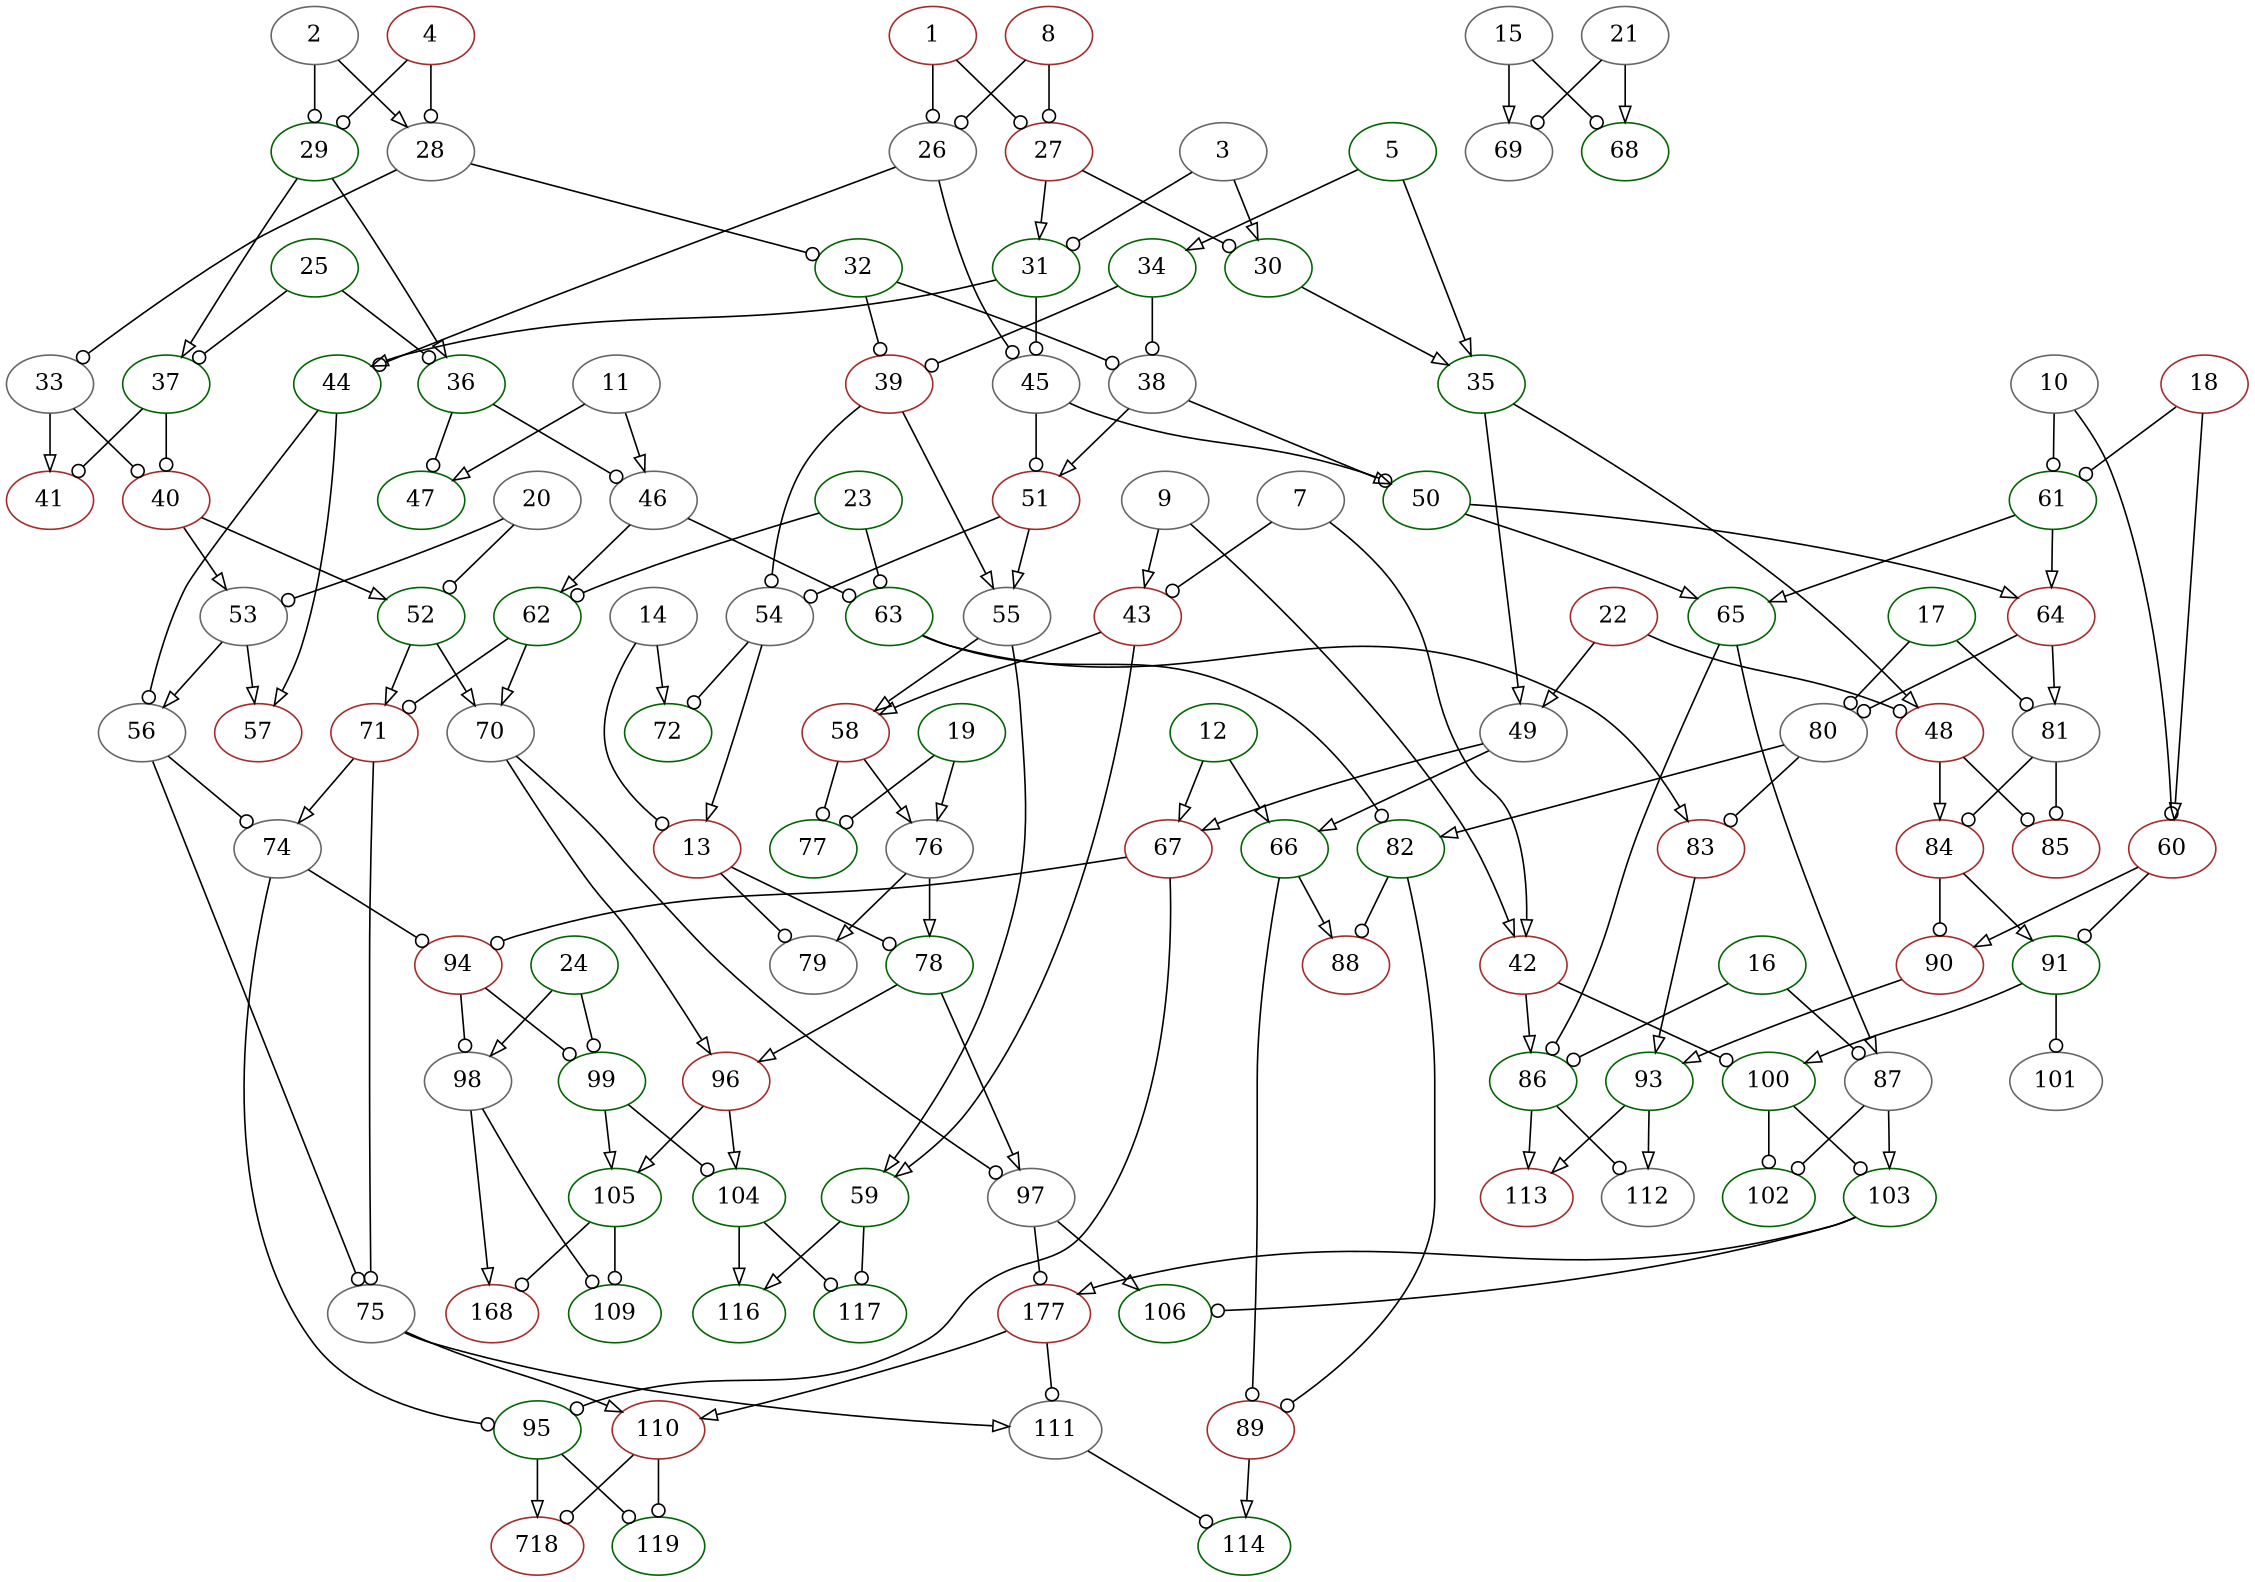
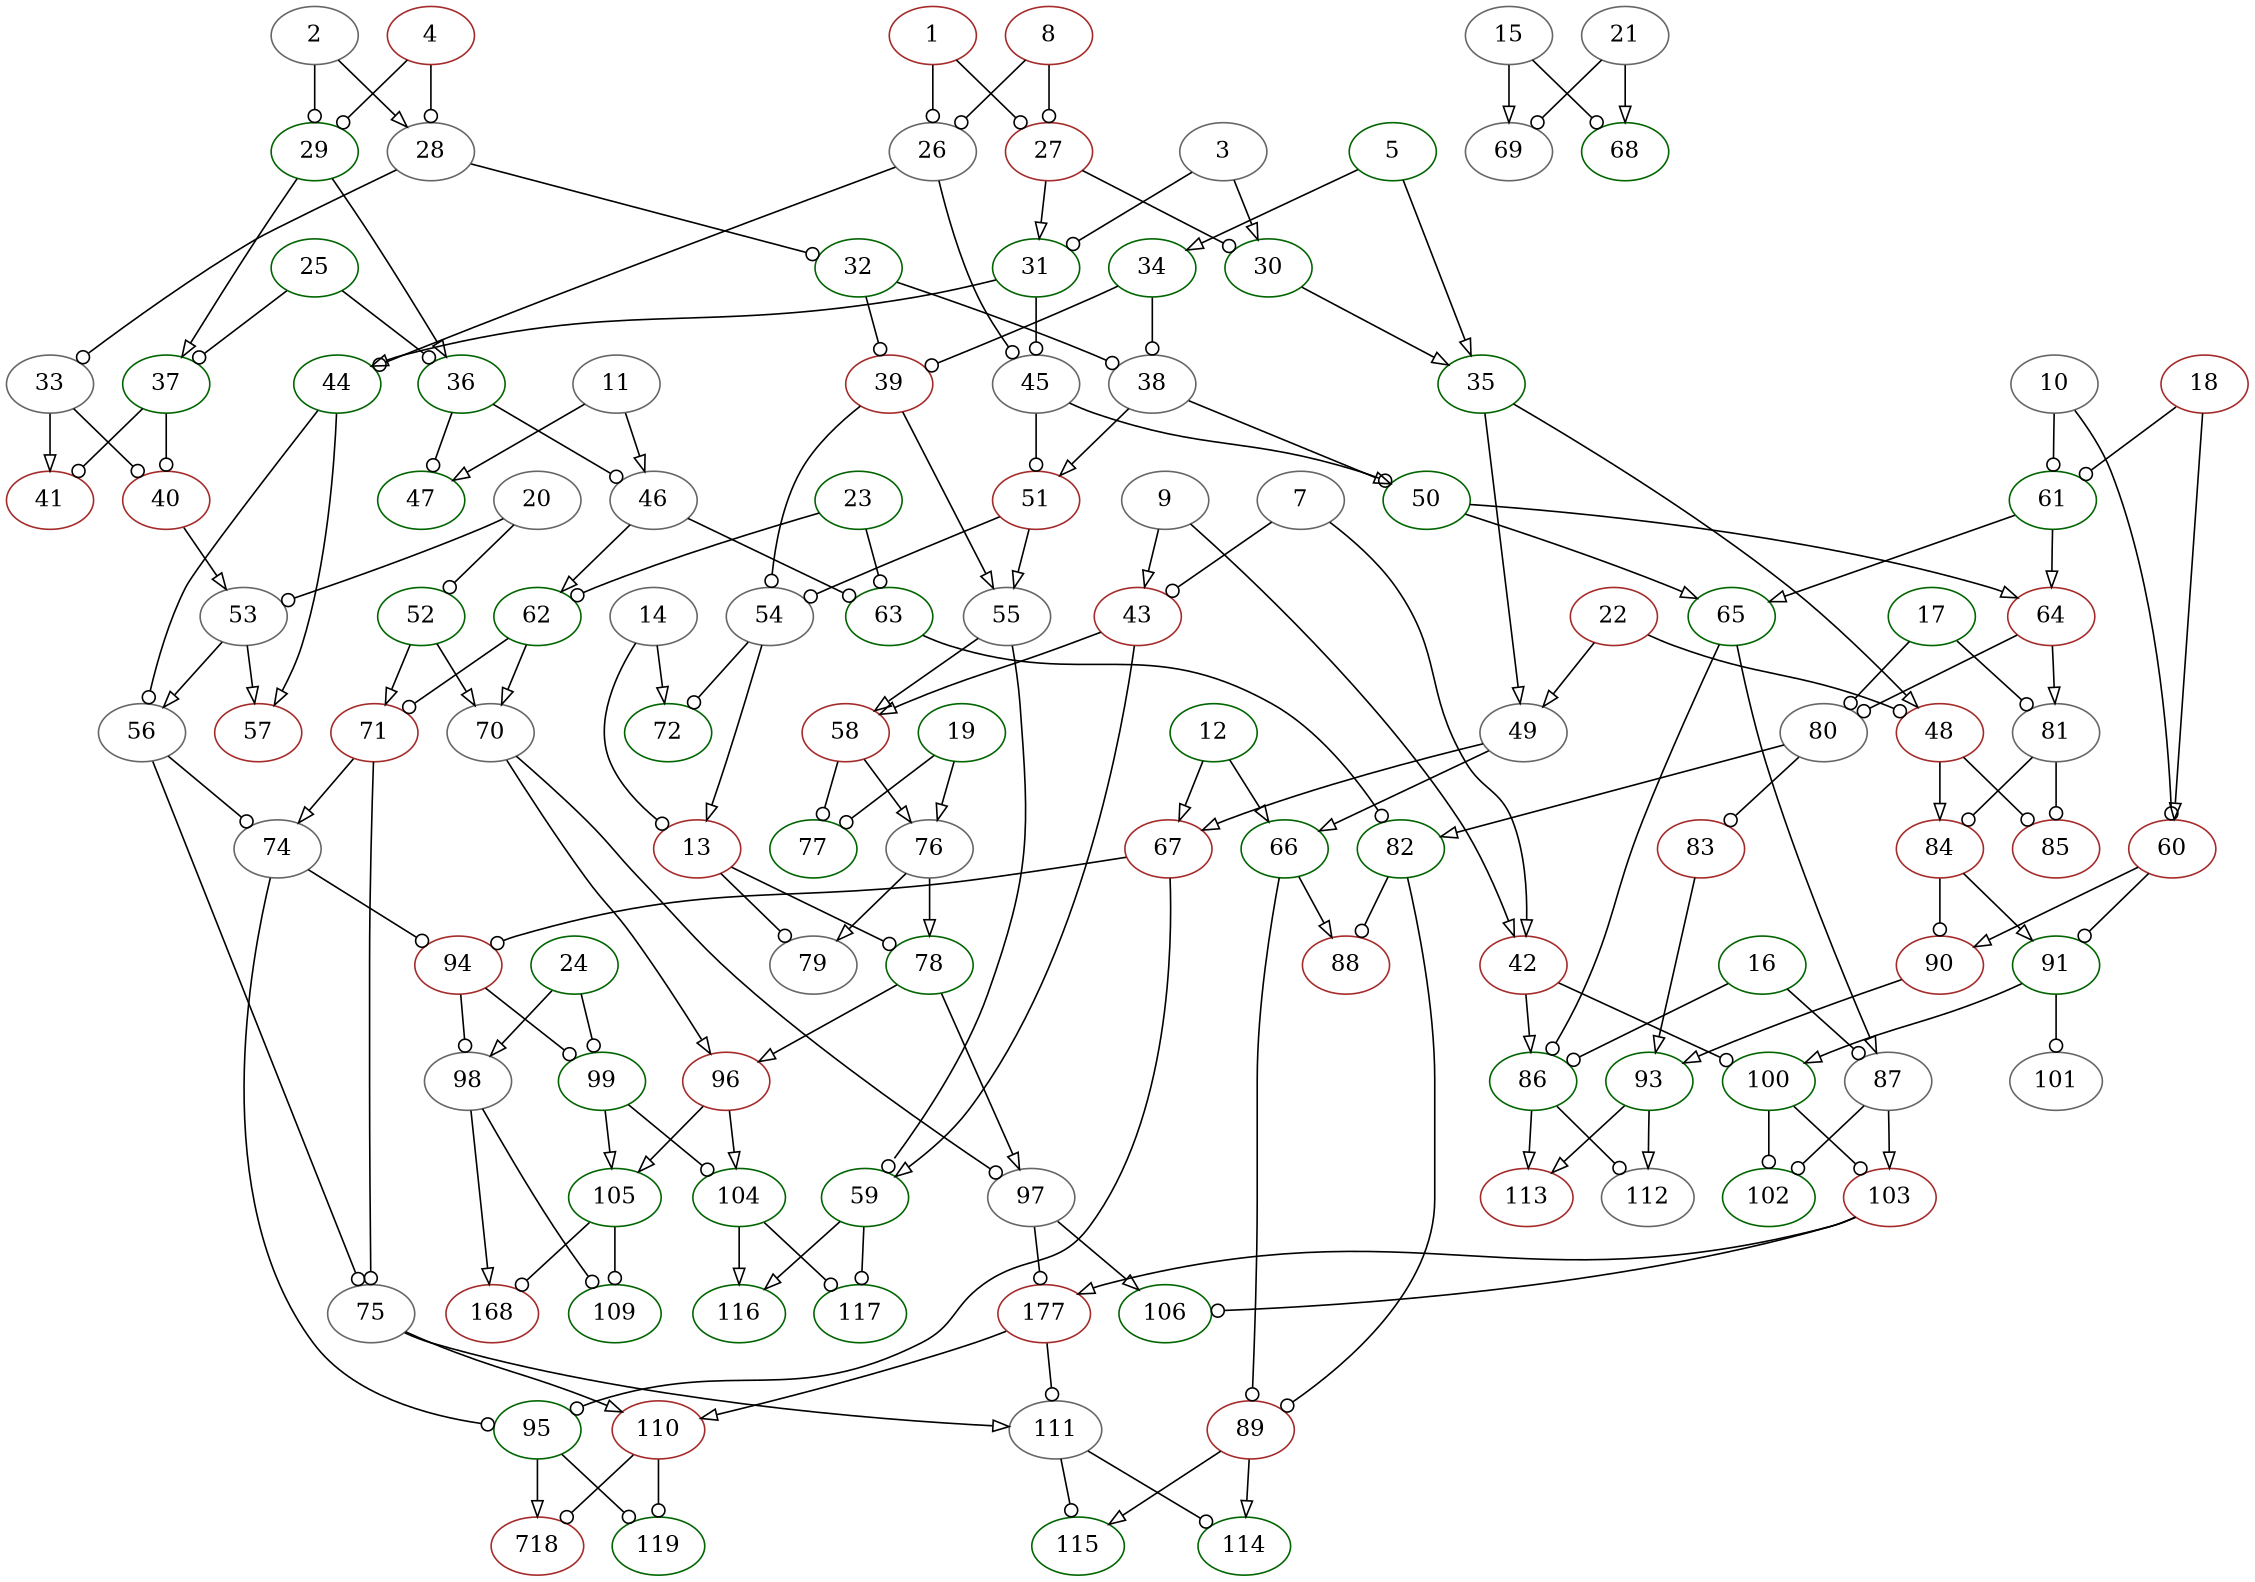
(286, 555) -> none
(1306, 650) -> none
(1012, 916) -> (1012, 916)
(1890, 1198) -> (1890, 1198)
none -> (1078, 1546)
